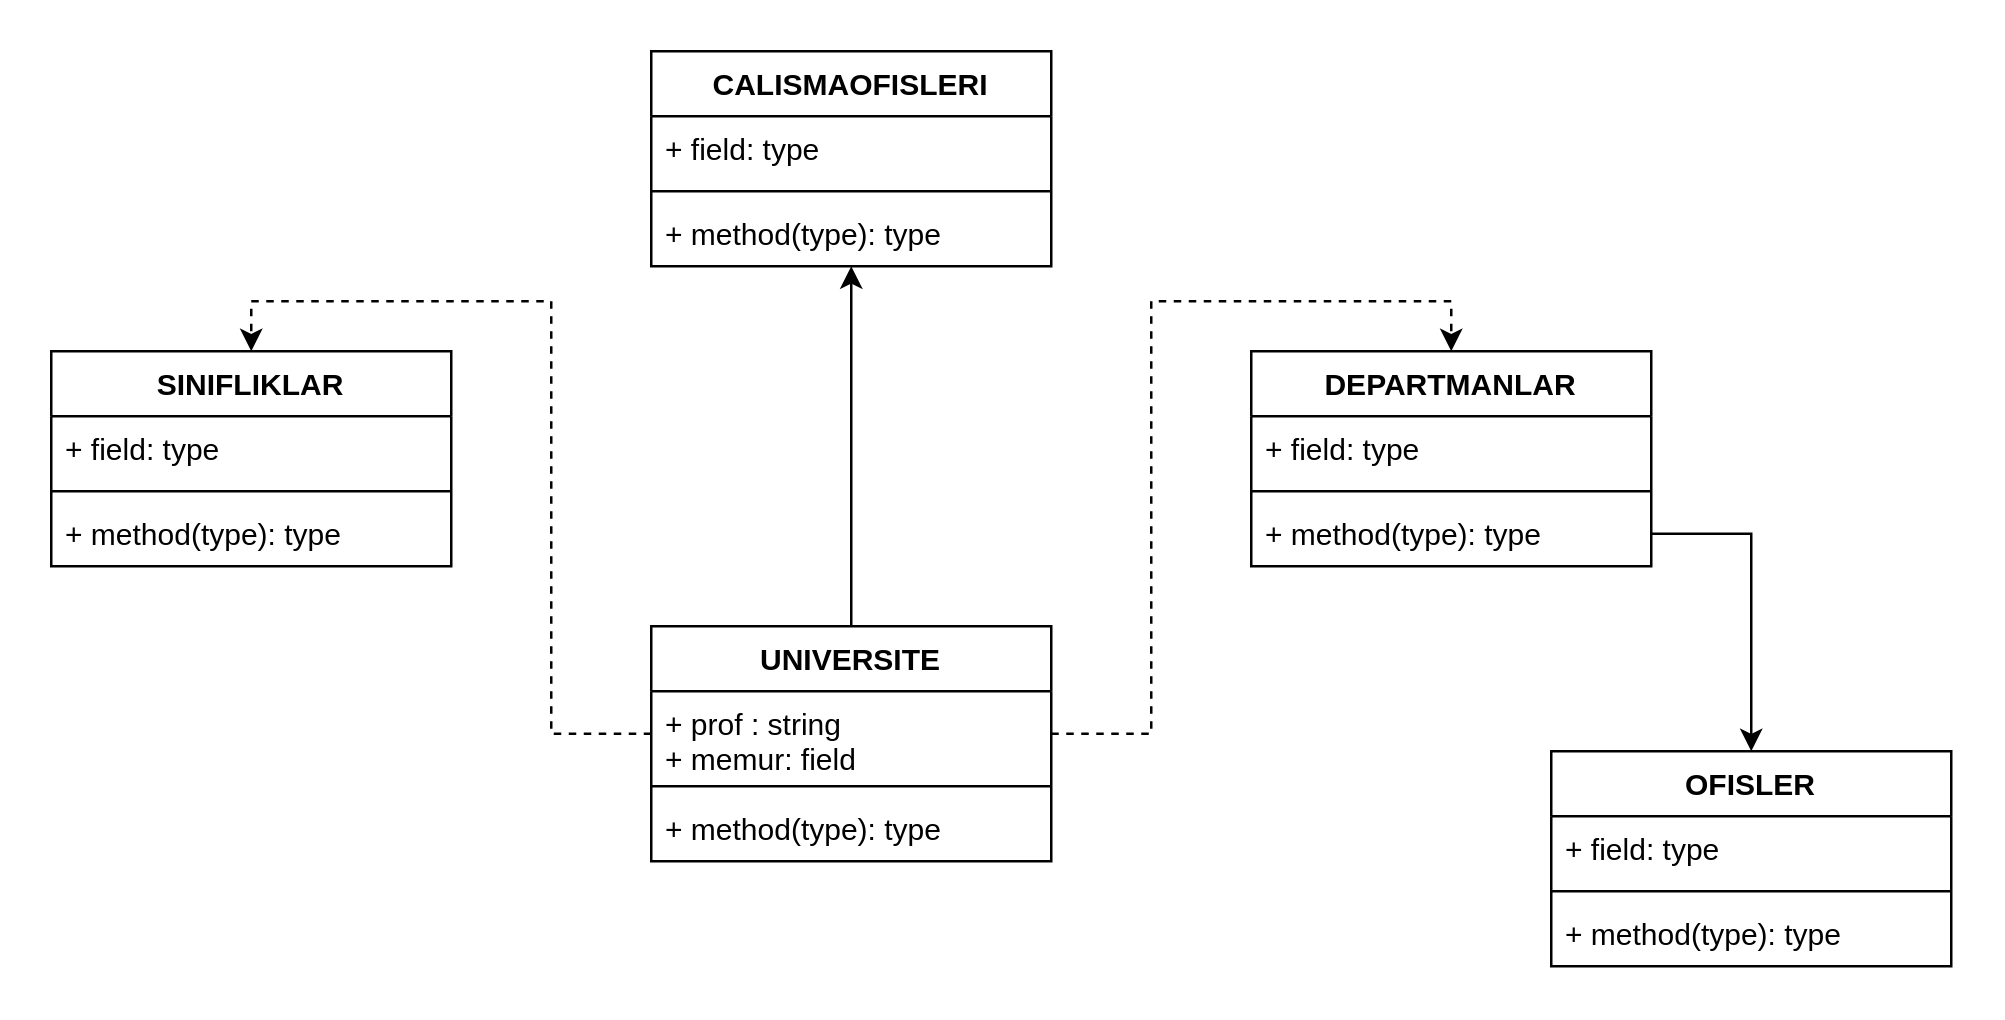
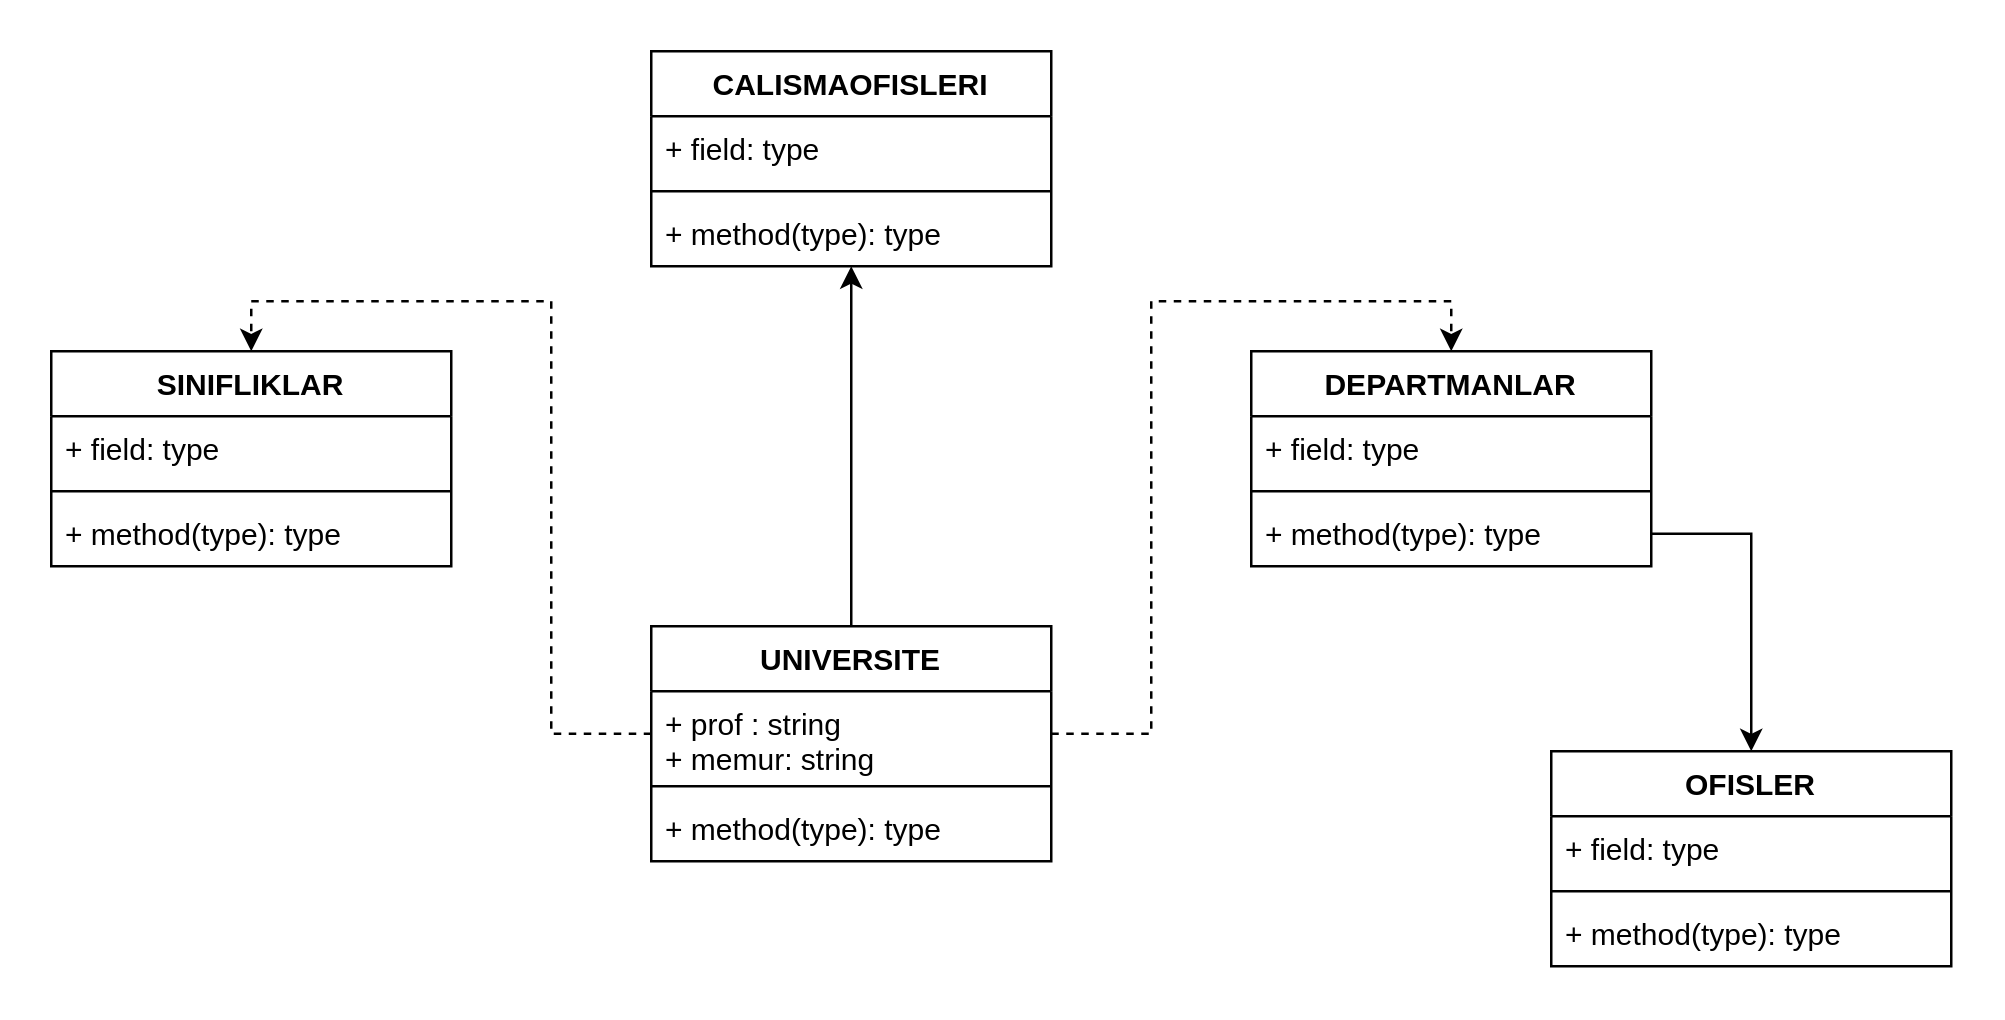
(772, 725) -> (772, 725)
